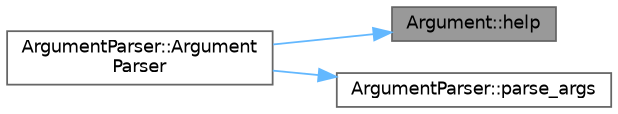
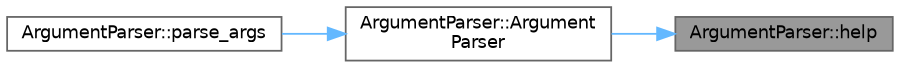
(474, 24) -> (784, 34)
(296, 73) -> (305, 34)
